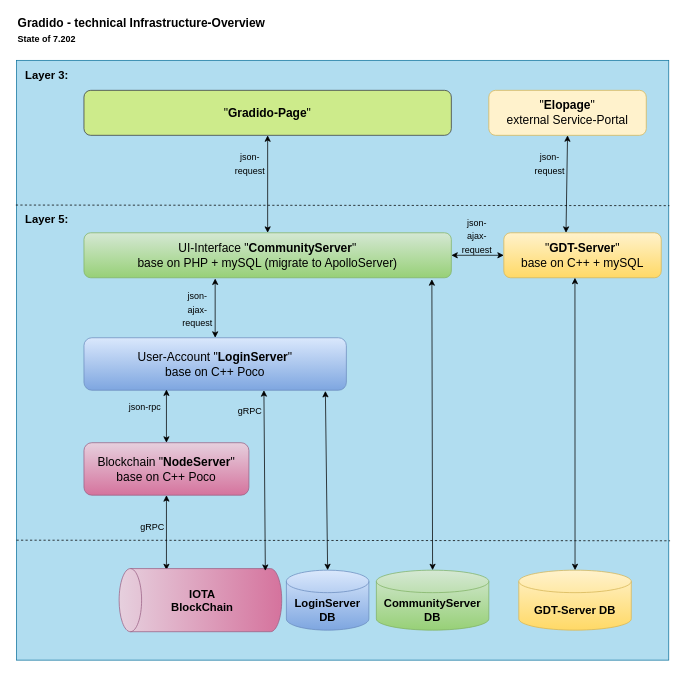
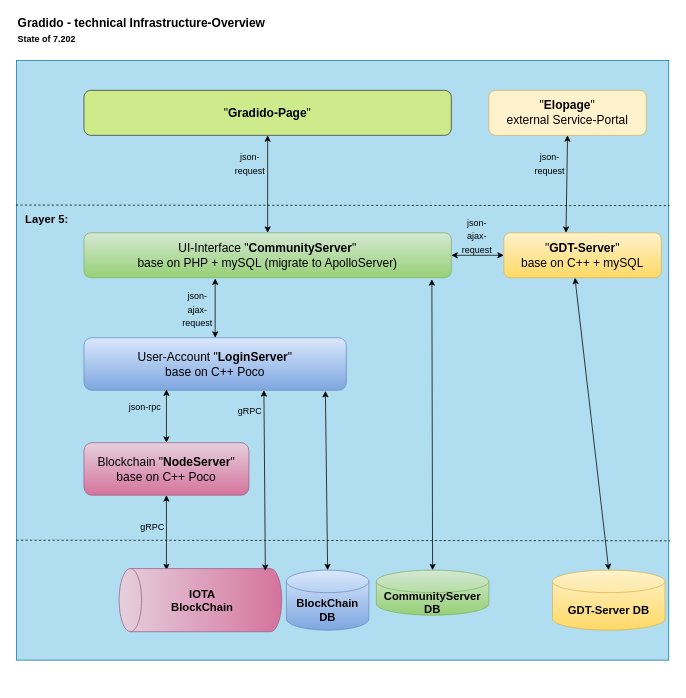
(50, 75) -> none
(432, 600) -> (432, 593)
(575, 600) -> (609, 600)
(327, 610) -> (327, 610)
